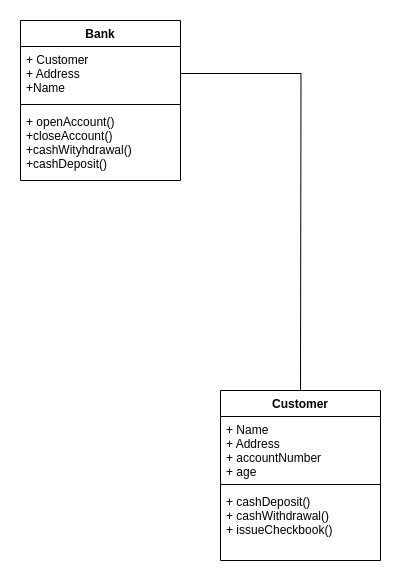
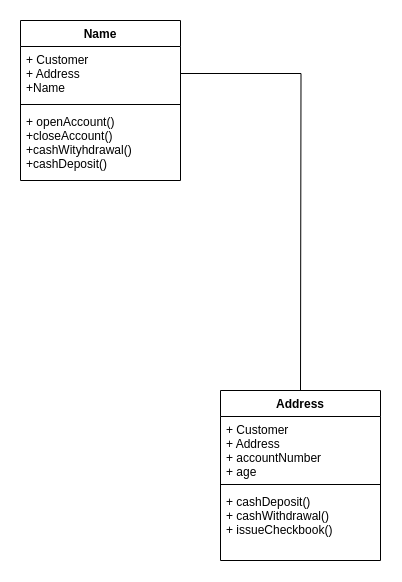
(100, 34) -> (100, 34)
(300, 404) -> (300, 404)
(245, 430) -> (258, 430)
